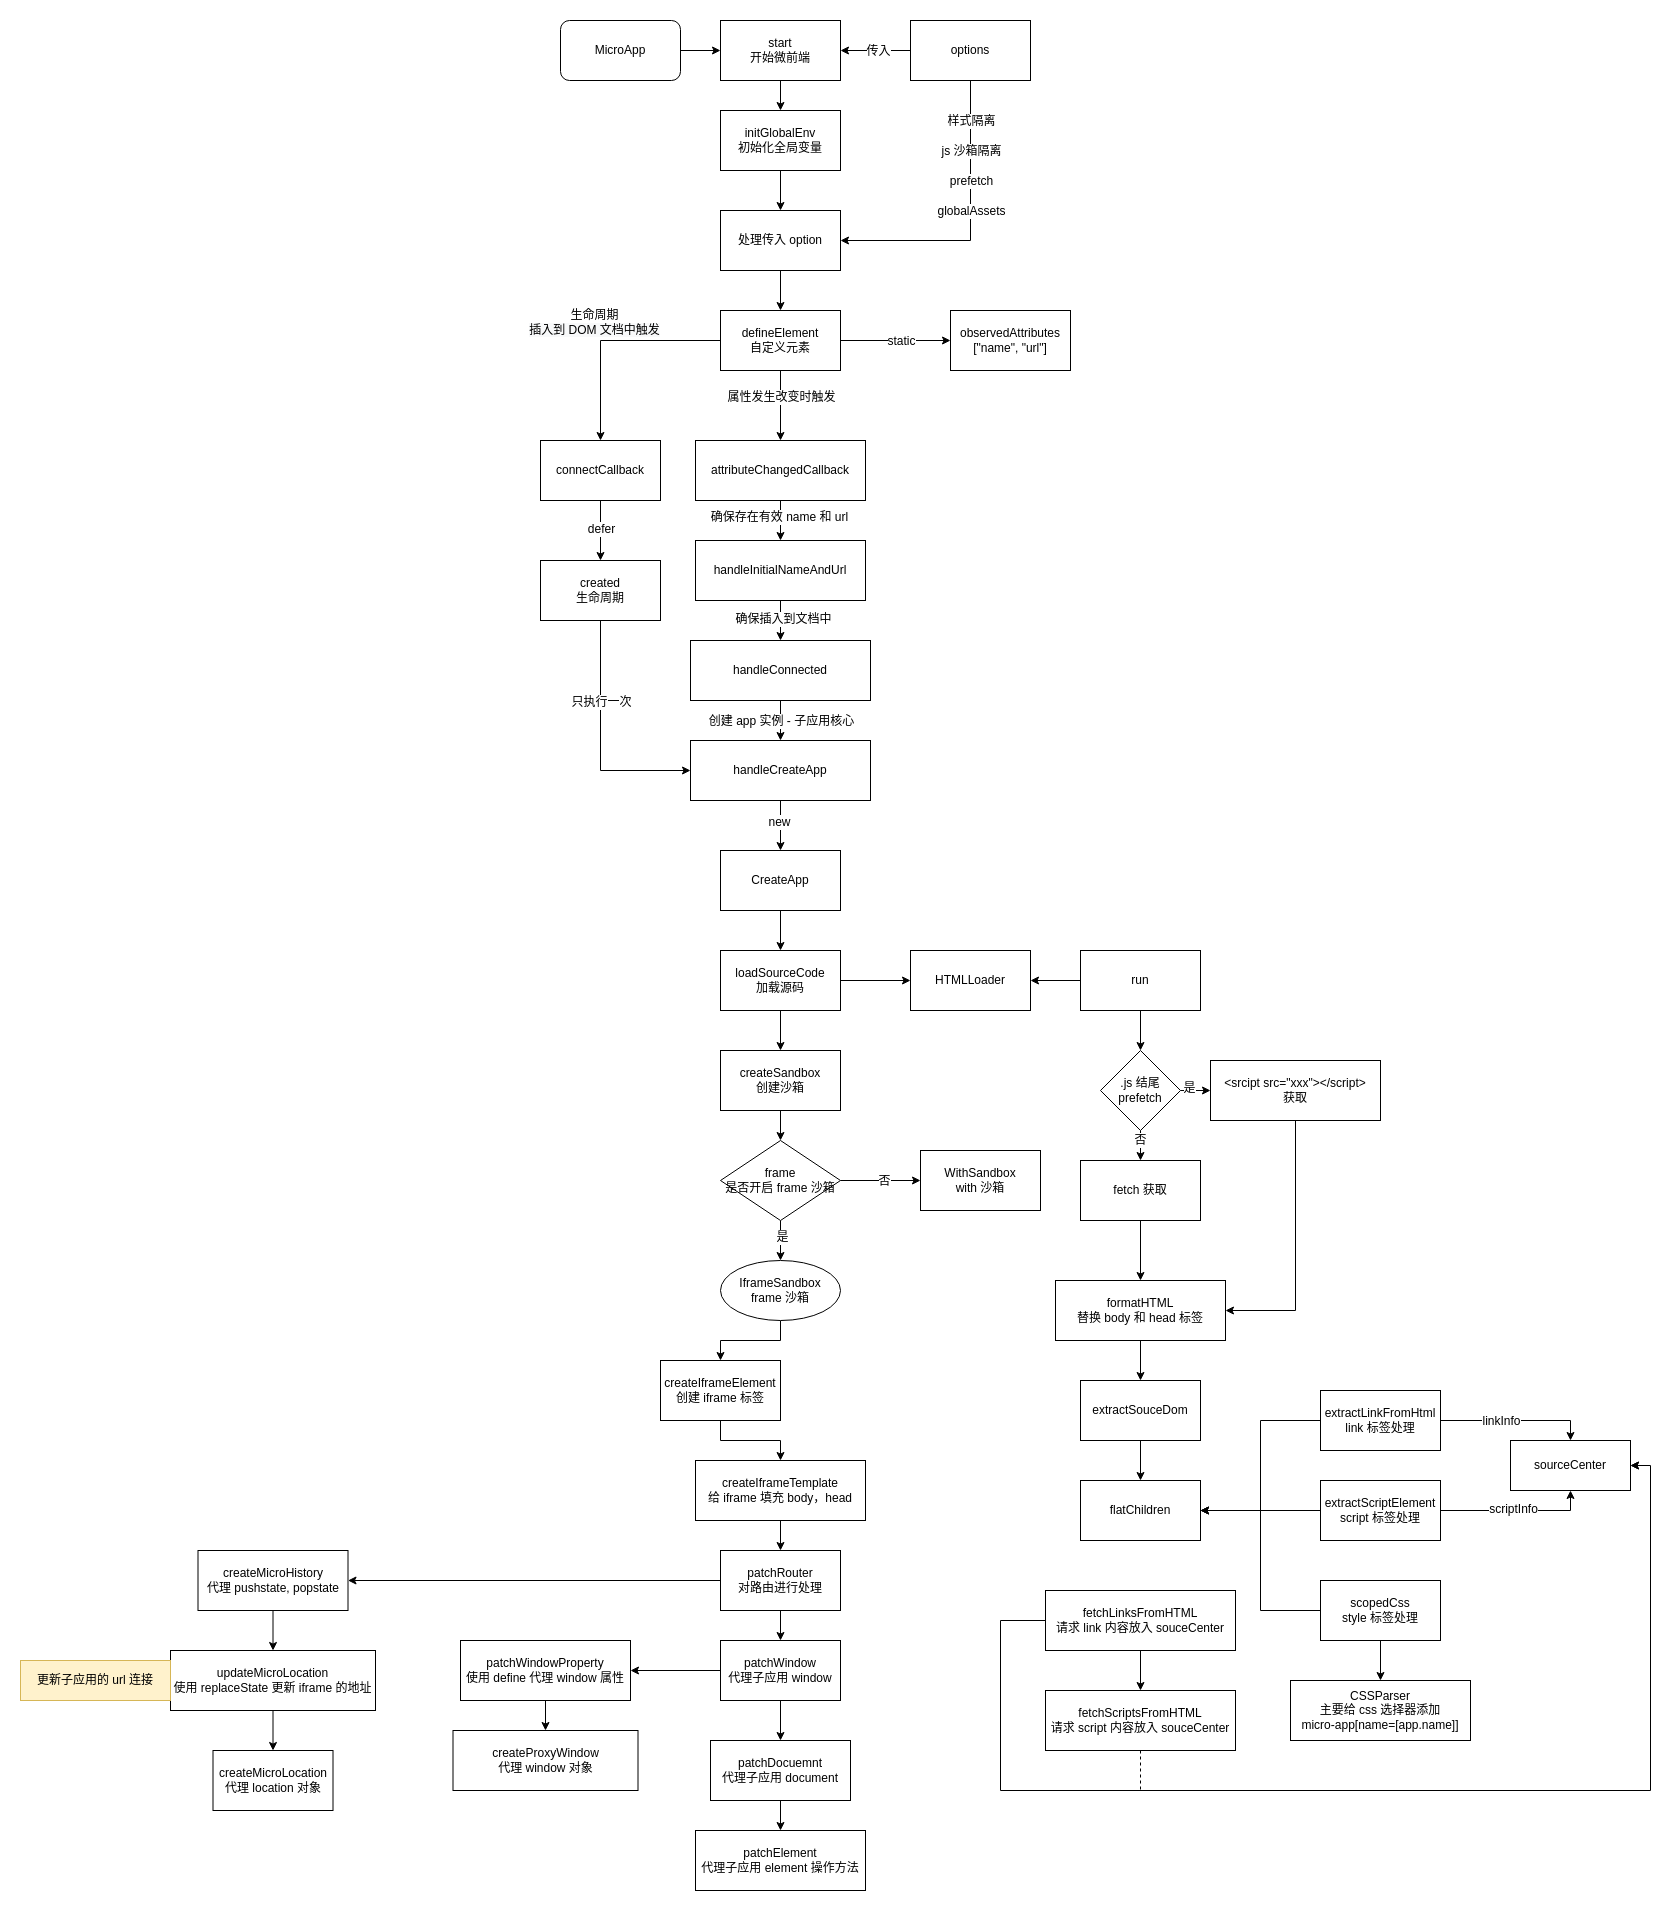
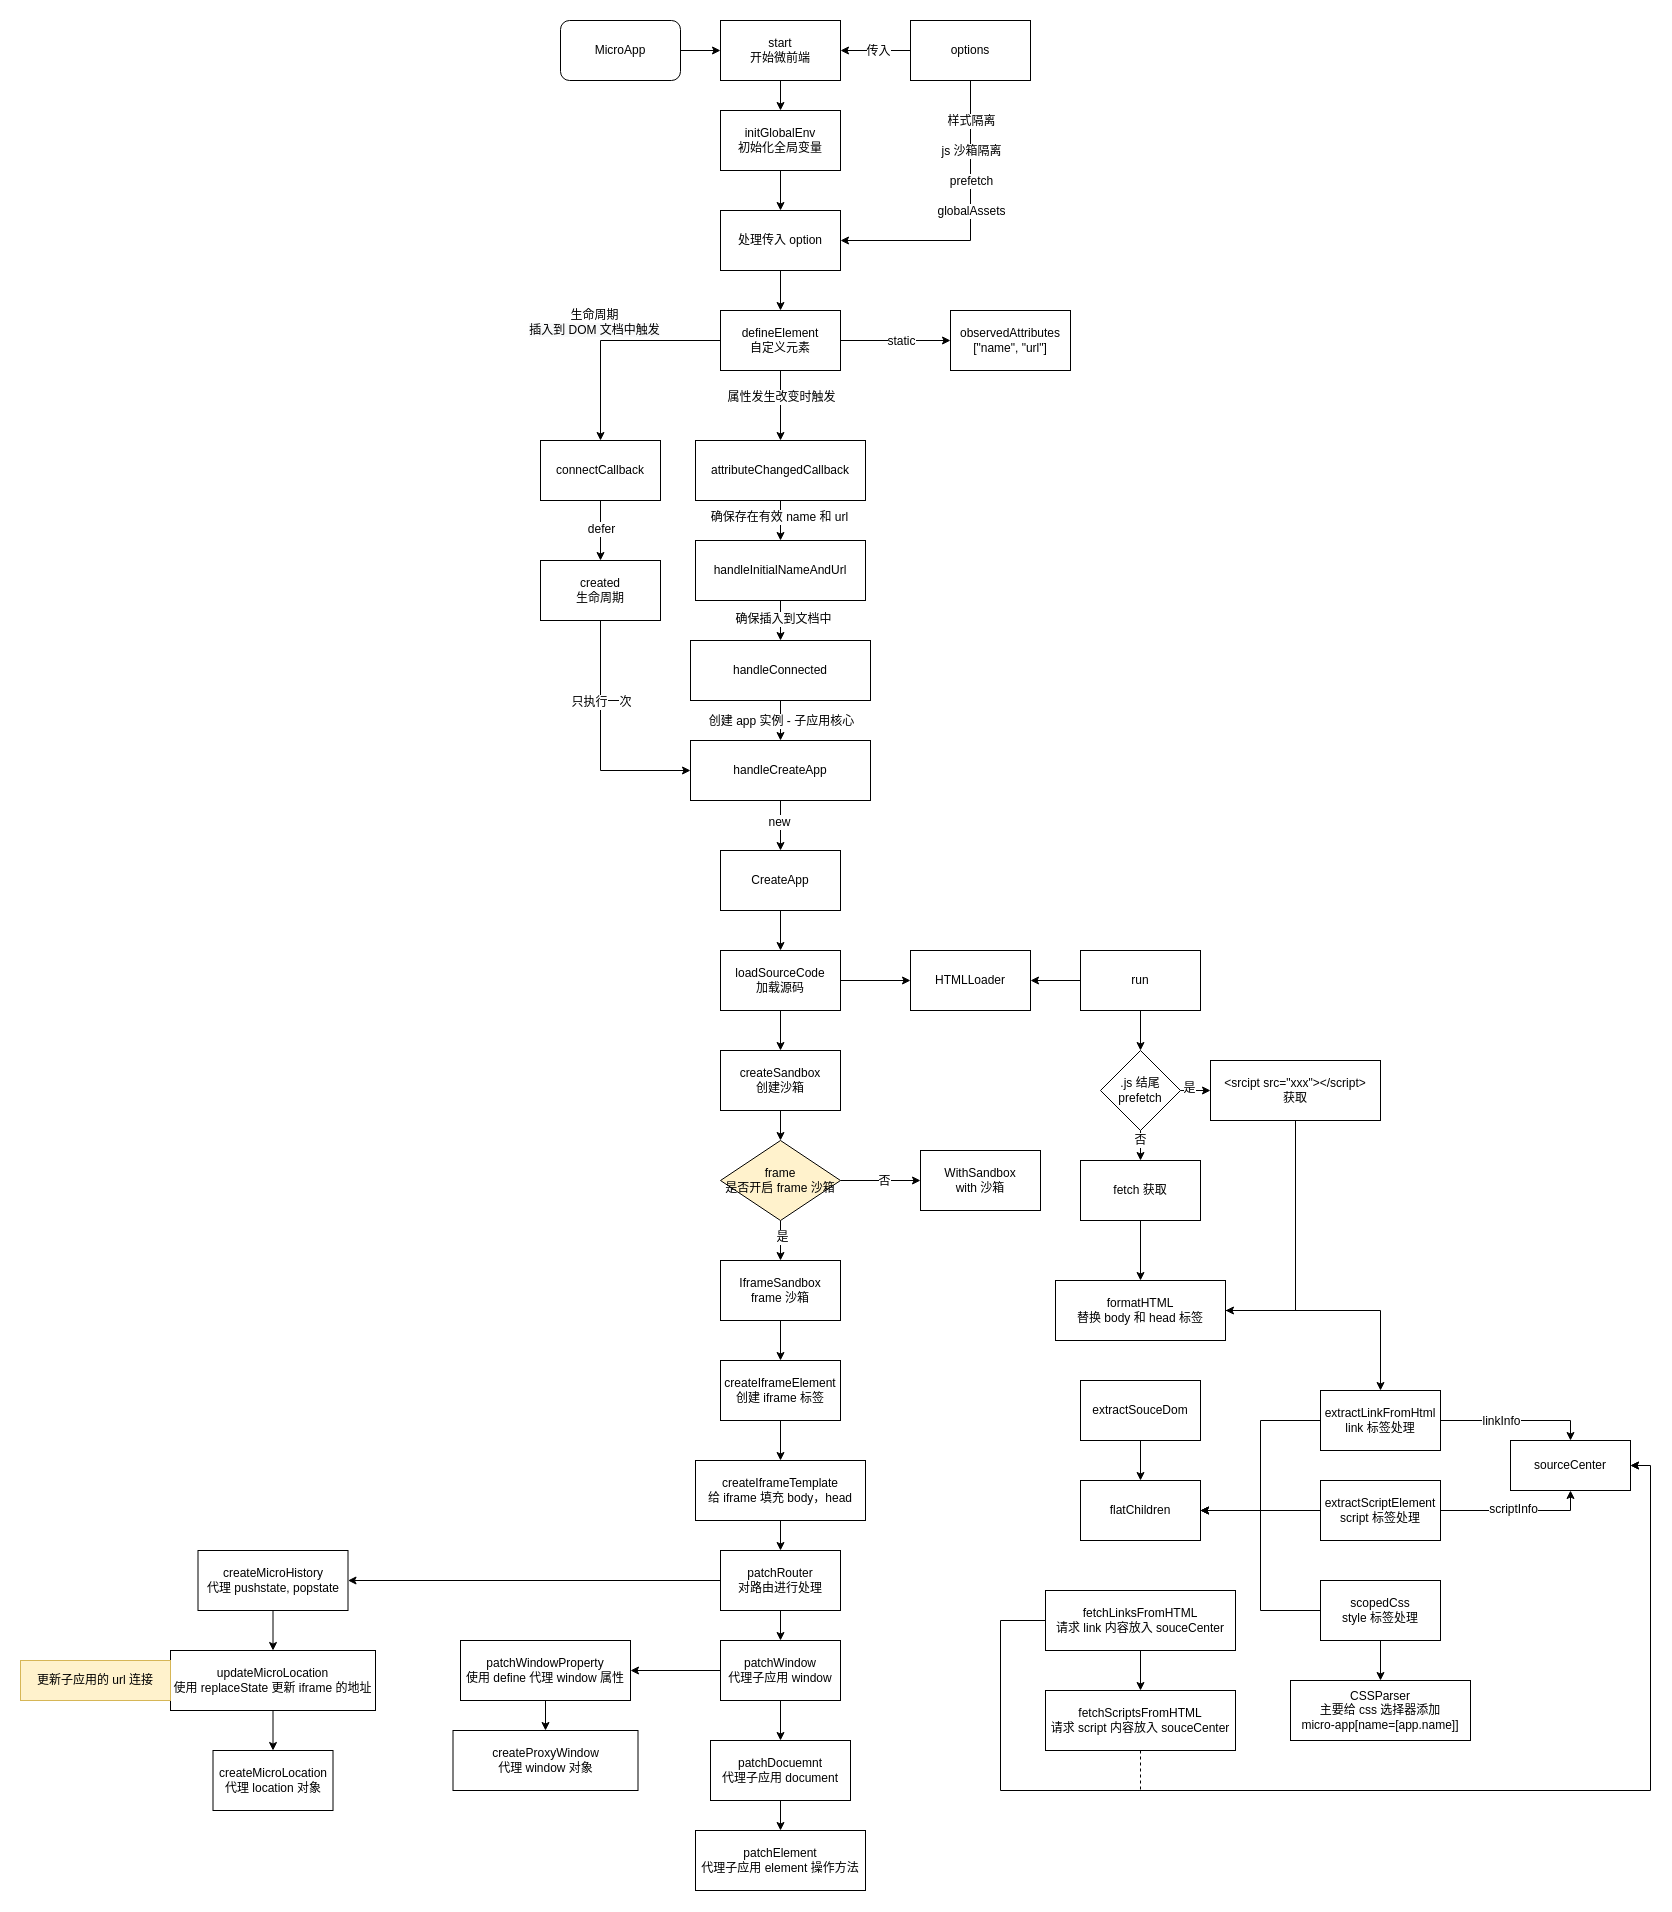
(781, 1181) -> (781, 1181)
(781, 1291) -> (781, 1291)
(1141, 1357) -> (1376, 1311)
(721, 1391) -> (781, 1391)
